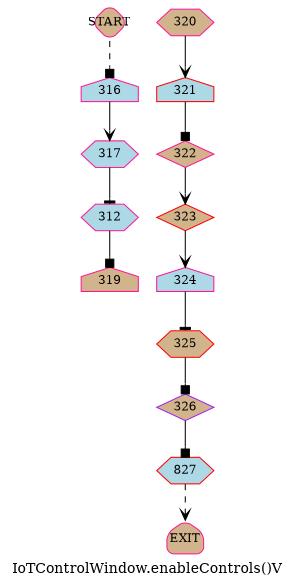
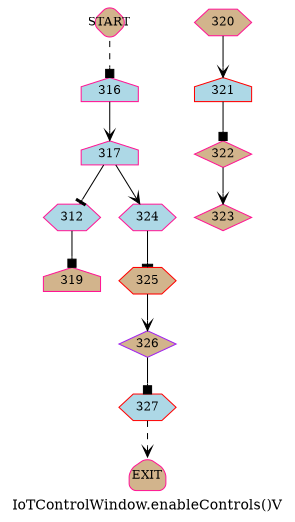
(110, 154) -> (110, 154)
(185, 217) -> (223, 217)
(185, 244) -> (125, 180)
(185, 281) -> (148, 217)
(185, 370) -> (148, 307)
(185, 471) -> (148, 407)
